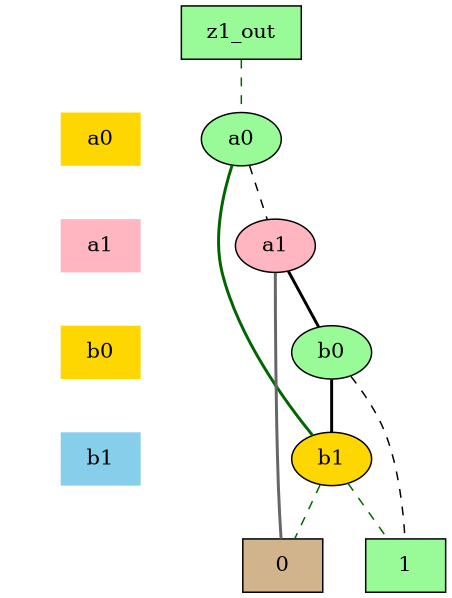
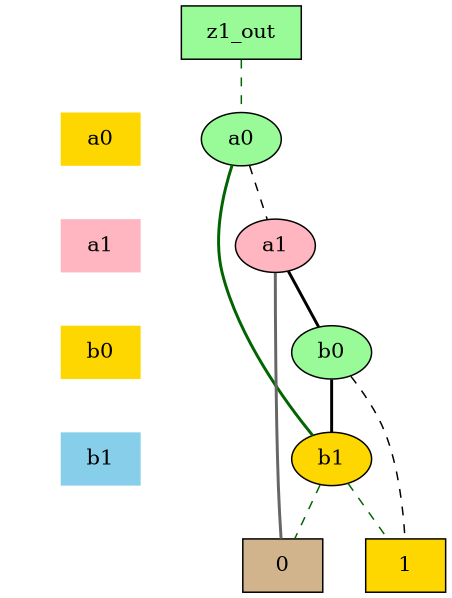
(406, 566) -> (406, 566)
